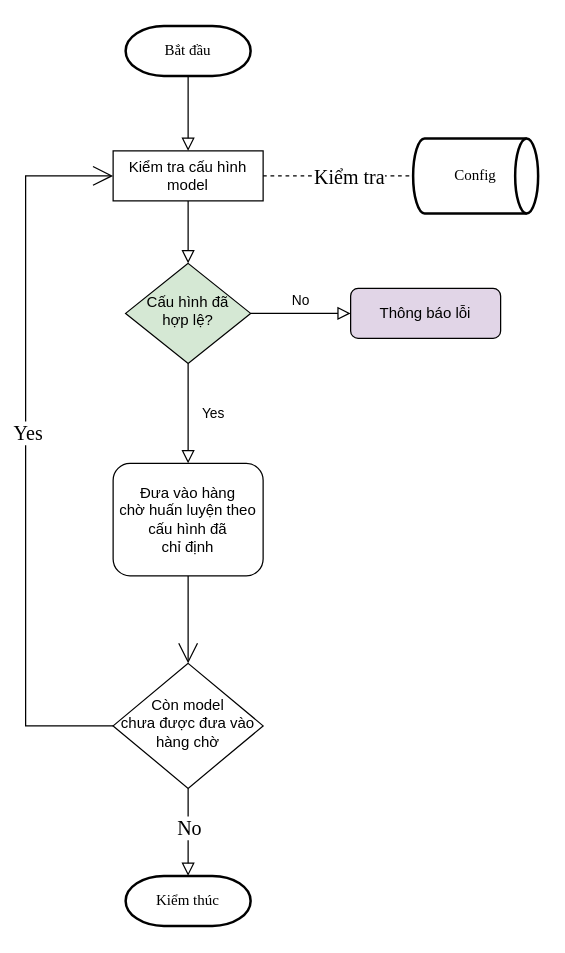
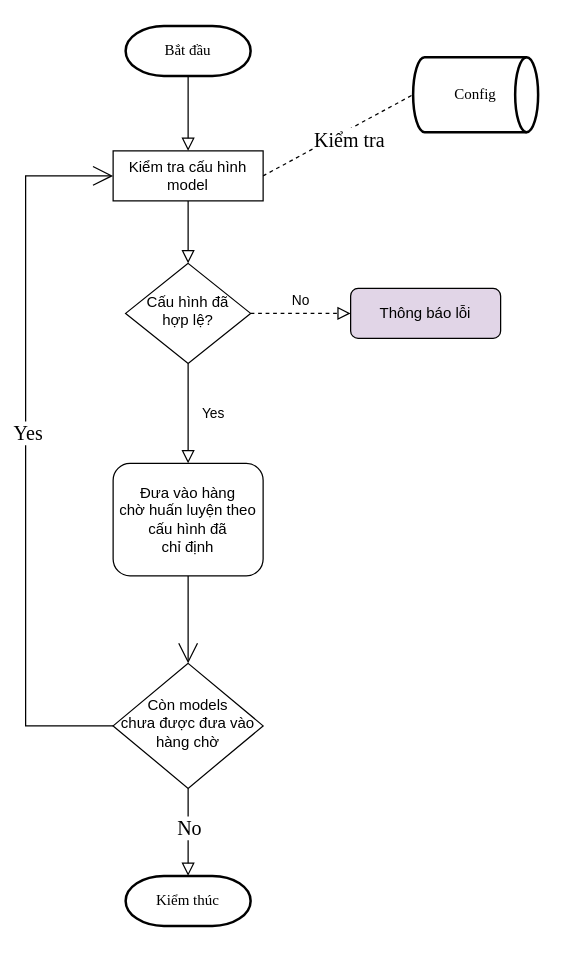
(476, 176) -> (476, 94)
(188, 313) -> (188, 313)
(293, 313) -> (293, 313)
(188, 723) -> (188, 723)
